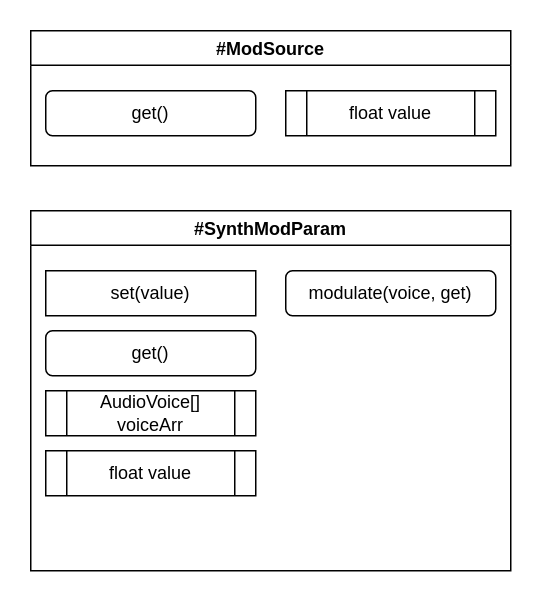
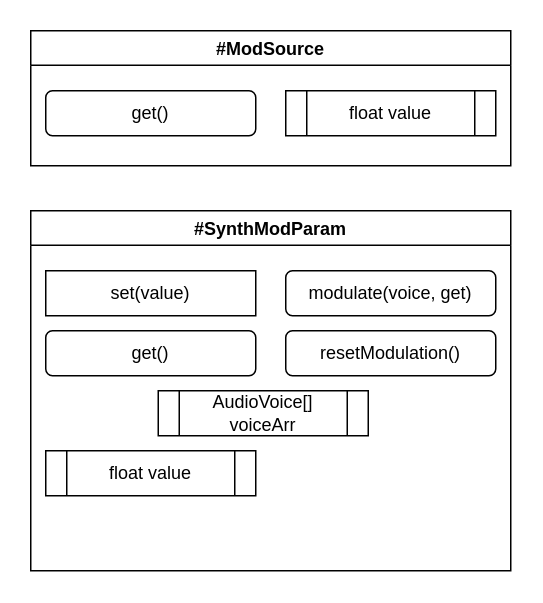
none -> (391, 353)
(151, 413) -> (263, 413)
